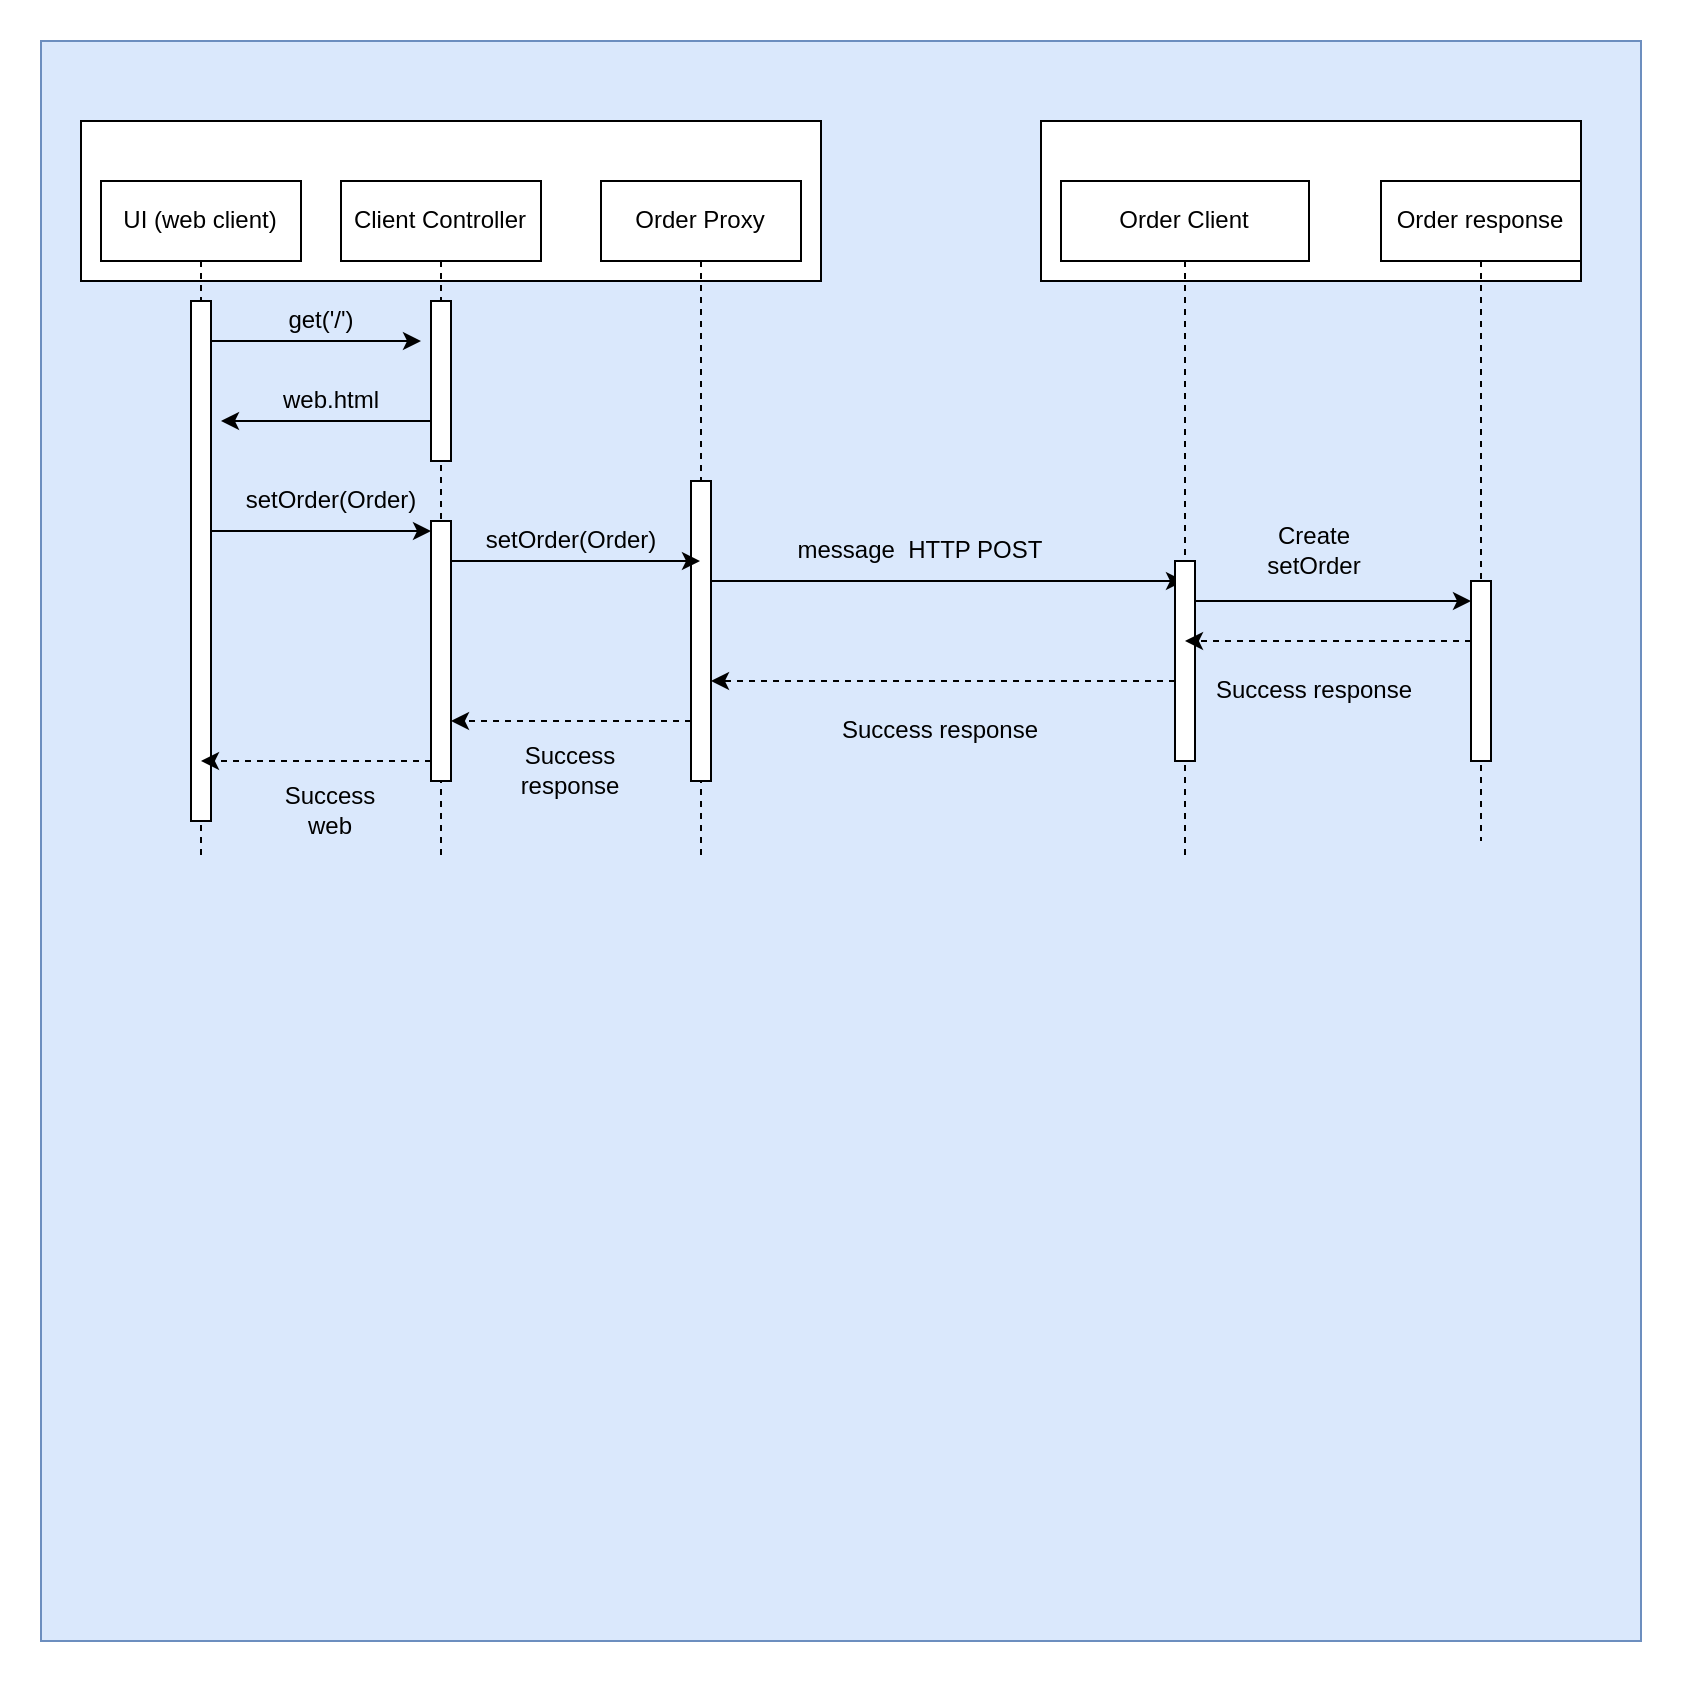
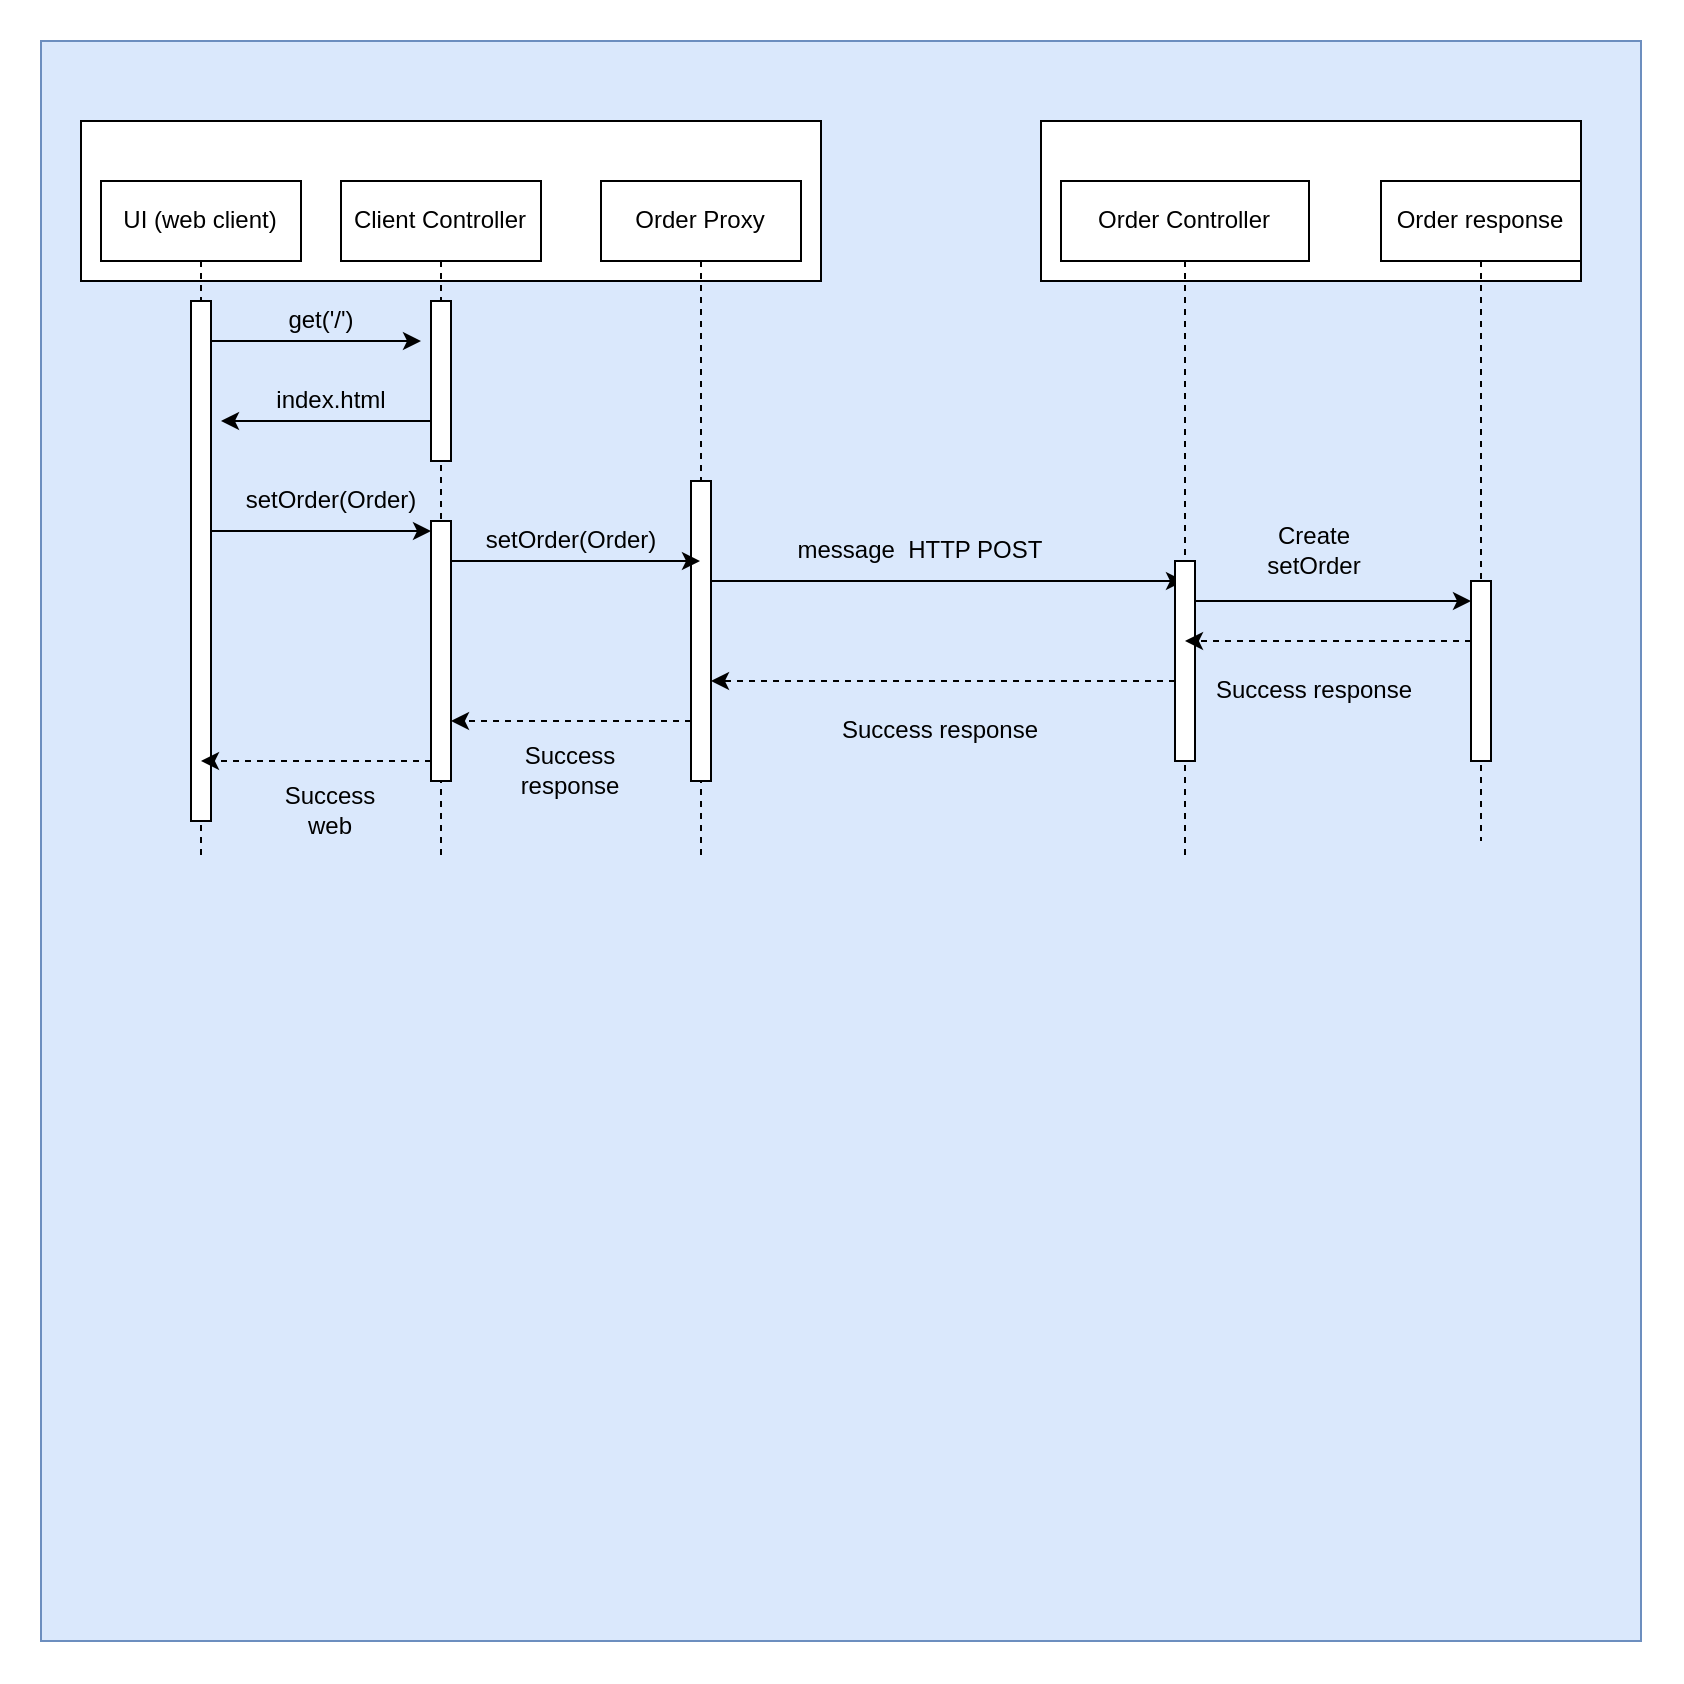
(1185, 221) -> (1185, 221)
(332, 401) -> (332, 401)
